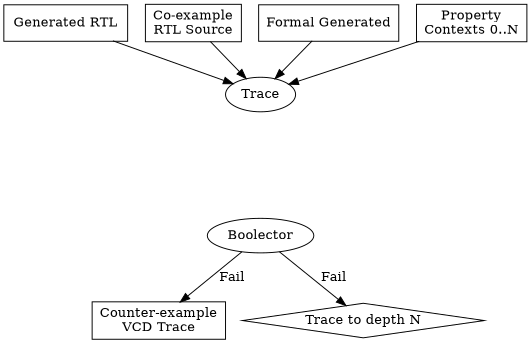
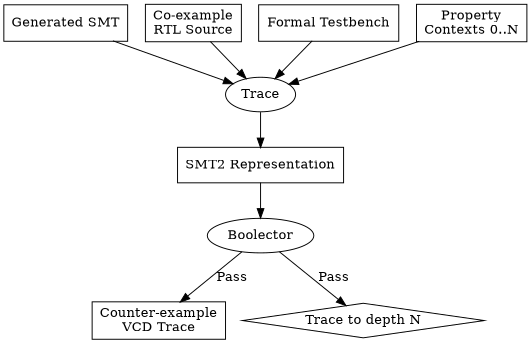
(66, 23) -> (66, 23)
(329, 23) -> (329, 23)
none -> (261, 165)
(232, 277) -> (232, 277)
(334, 277) -> (334, 277)
